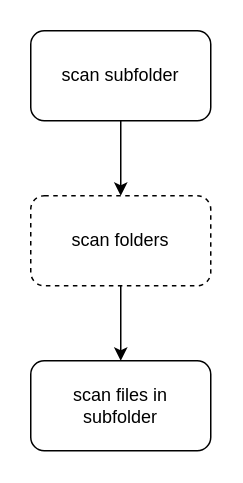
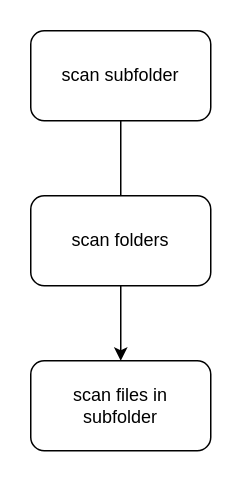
(121, 184) -> (121, 189)
(121, 241) -> (121, 241)
